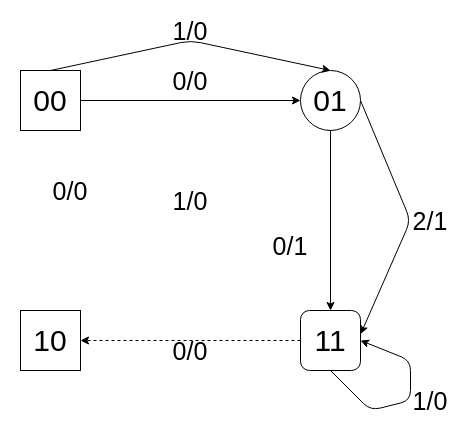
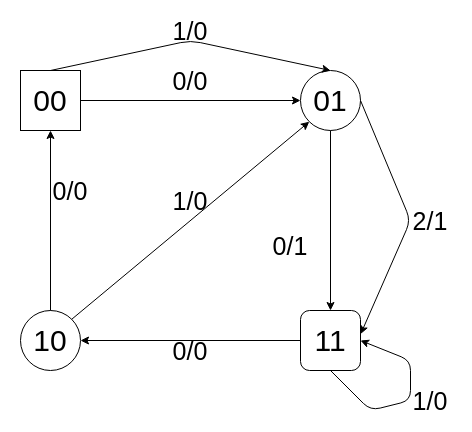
none -> (188, 223)
none -> (51, 224)
(51, 341) -> (51, 341)
(194, 341) -> (194, 341)
